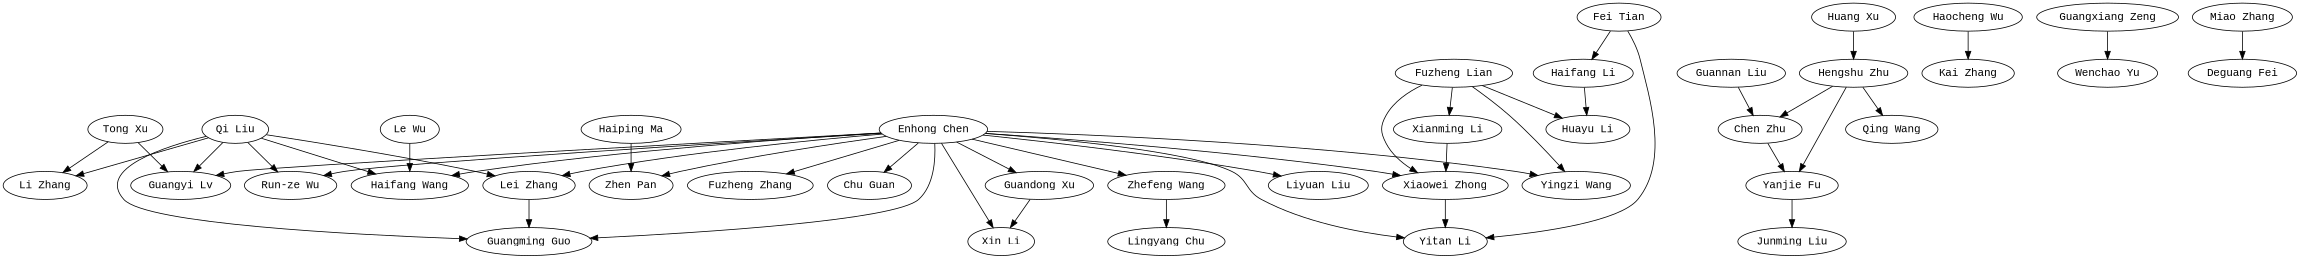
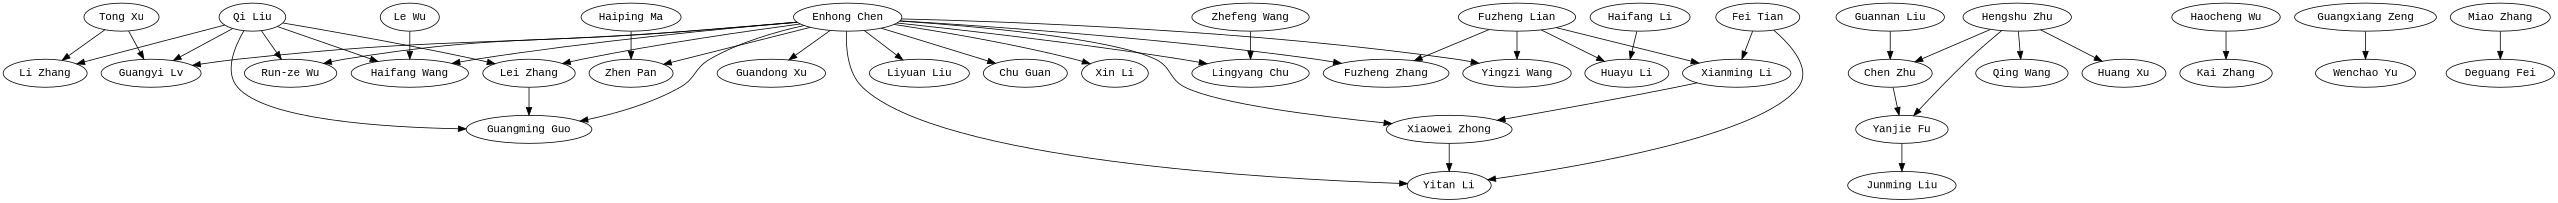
(1854, 41) -> (2068, 44)
(1603, 42) -> (1749, 41)
(1382, 124) -> (1455, 44)
(1045, 156) -> (1048, 41)
(1023, 210) -> none
